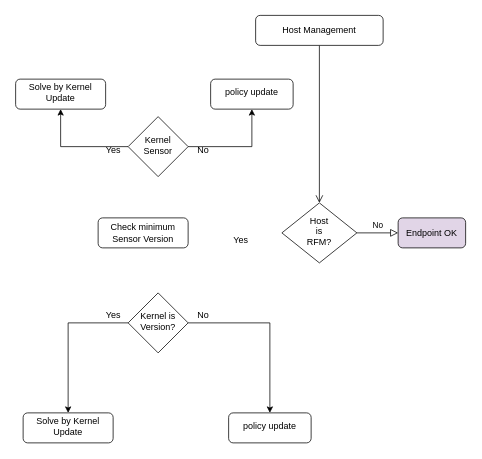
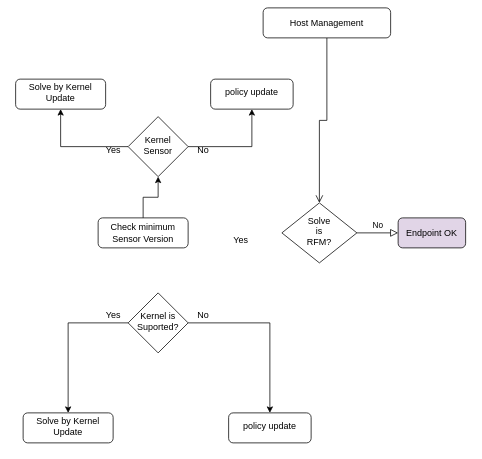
(319, 30) -> (327, 23)
none -> (150, 197)
(319, 231) -> (319, 231)
(158, 321) -> (158, 321)
